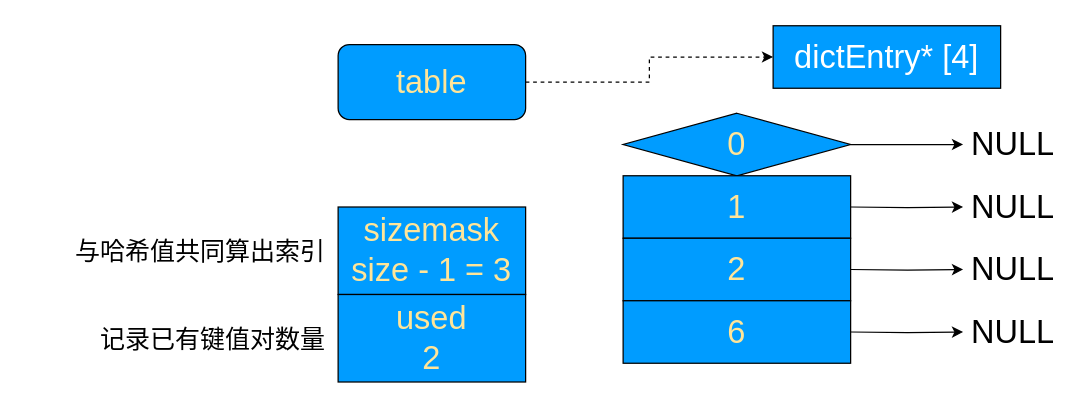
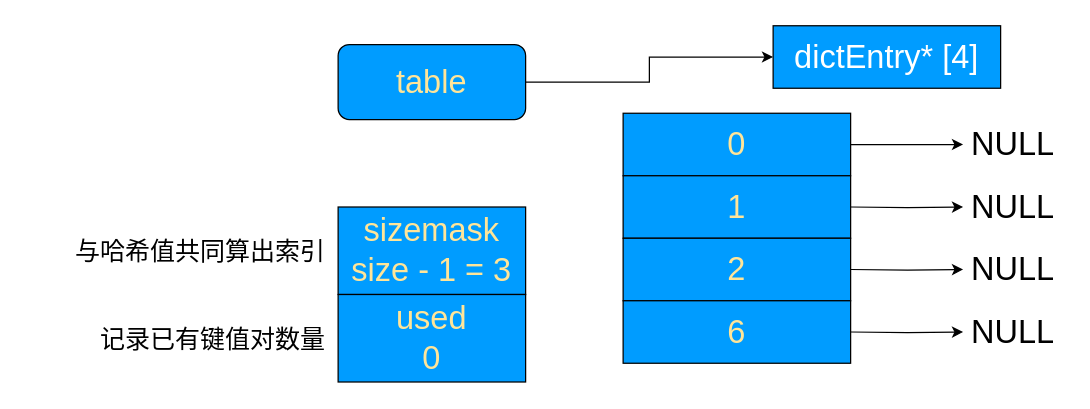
(649, 73) -> (649, 73)
(737, 144) -> (737, 144)
(432, 338) -> (432, 338)
